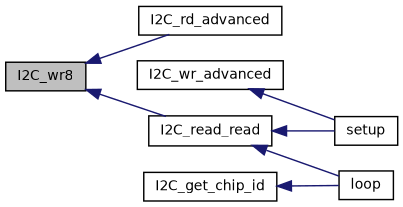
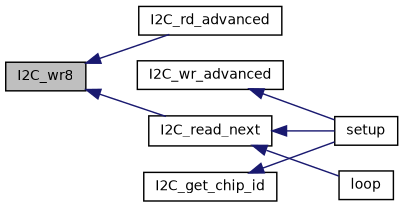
(210, 131) -> (210, 131)
(315, 186) -> (302, 154)
